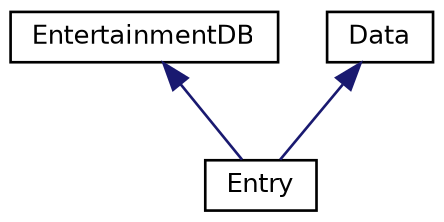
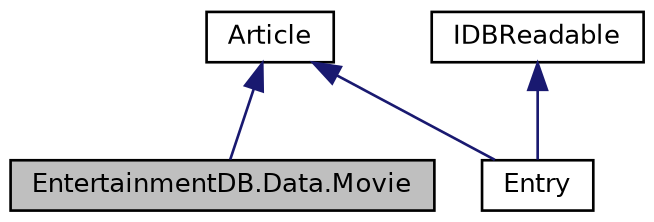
(144, 37) -> (270, 37)
(380, 37) -> (538, 37)
none -> (222, 185)
